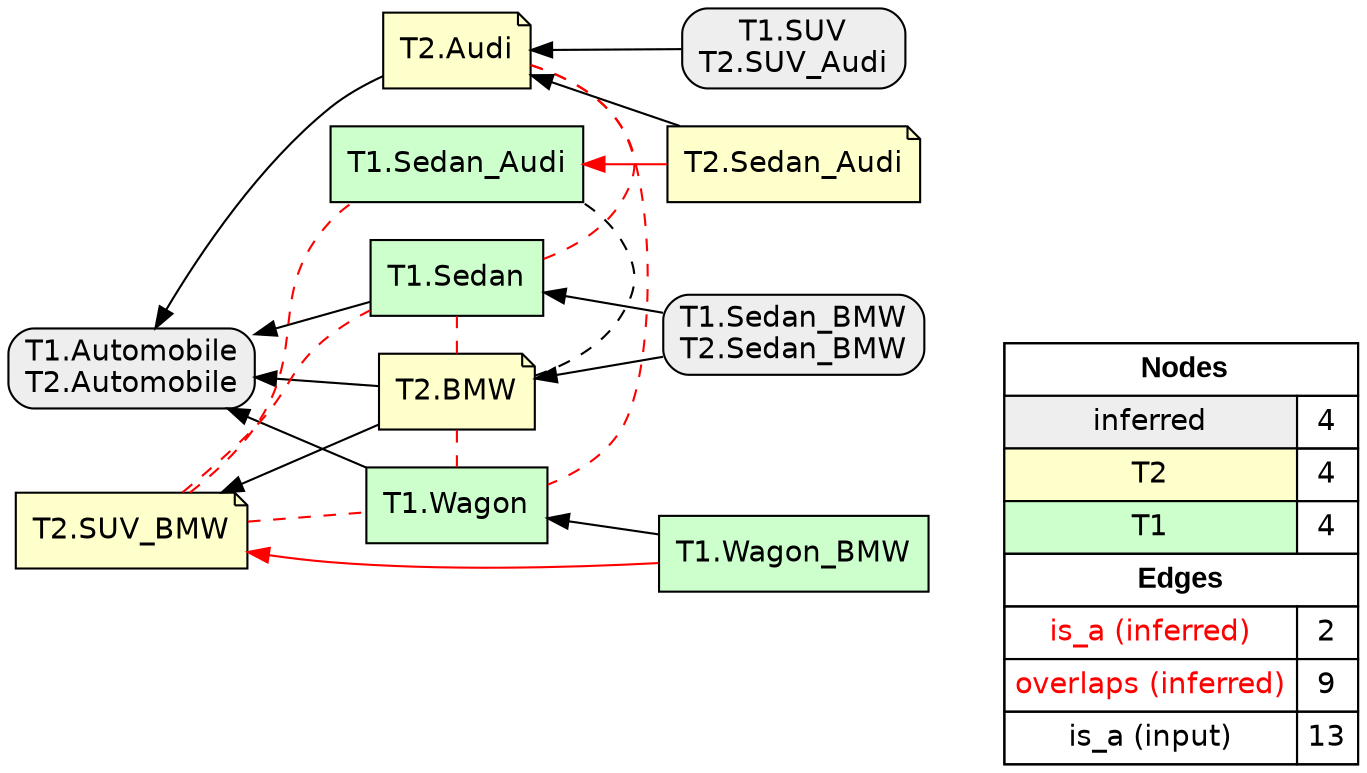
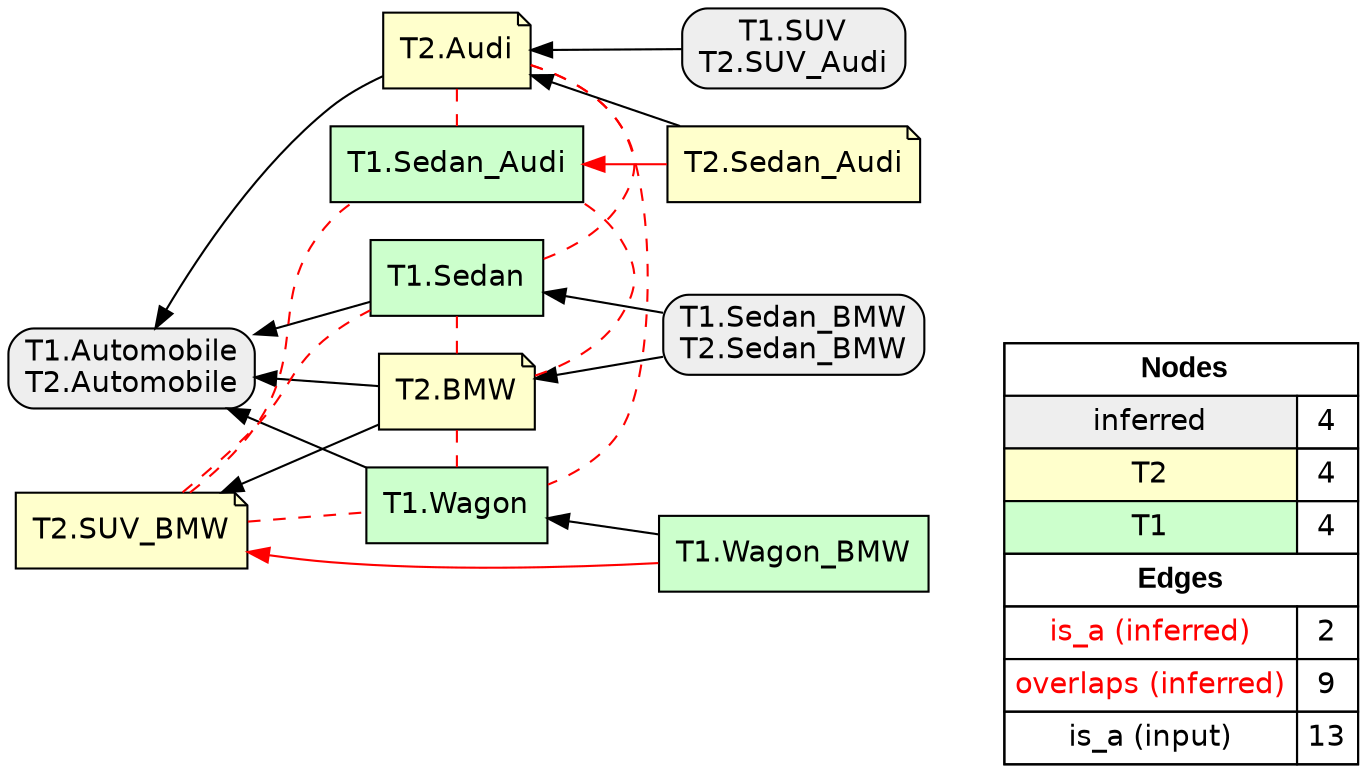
none -> (457, 107)
(632, 292) -> (632, 292)
